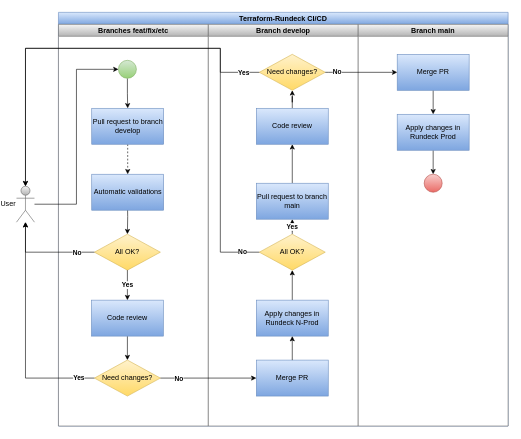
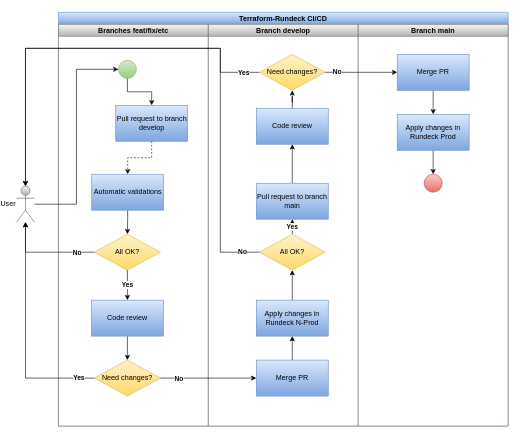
(128, 126) -> (152, 123)
